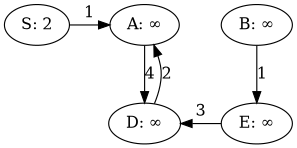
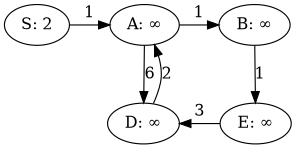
none -> (193, 25)
(150, 74) -> (150, 74)
